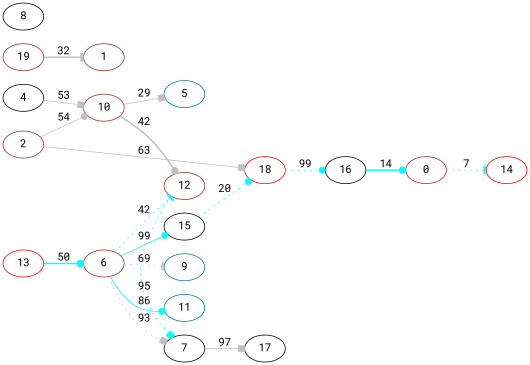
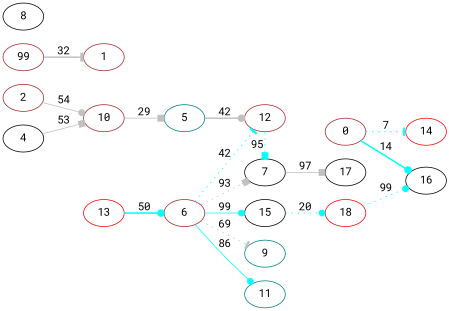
(23, 57) -> (23, 57)
(150, 139) -> (222, 118)
(140, 157) -> none
(383, 170) -> (383, 155)
